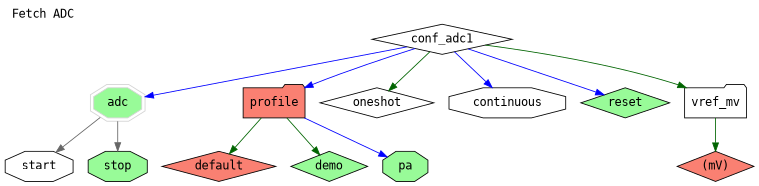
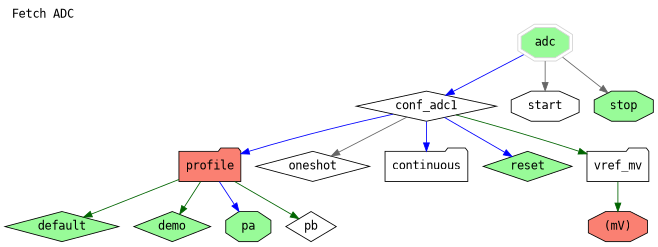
(412, 68) -> (373, 135)
(280, 71) -> (488, 73)
(507, 103) -> (426, 166)
(219, 166) -> (62, 227)
(716, 166) -> (618, 227)
none -> (311, 227)
